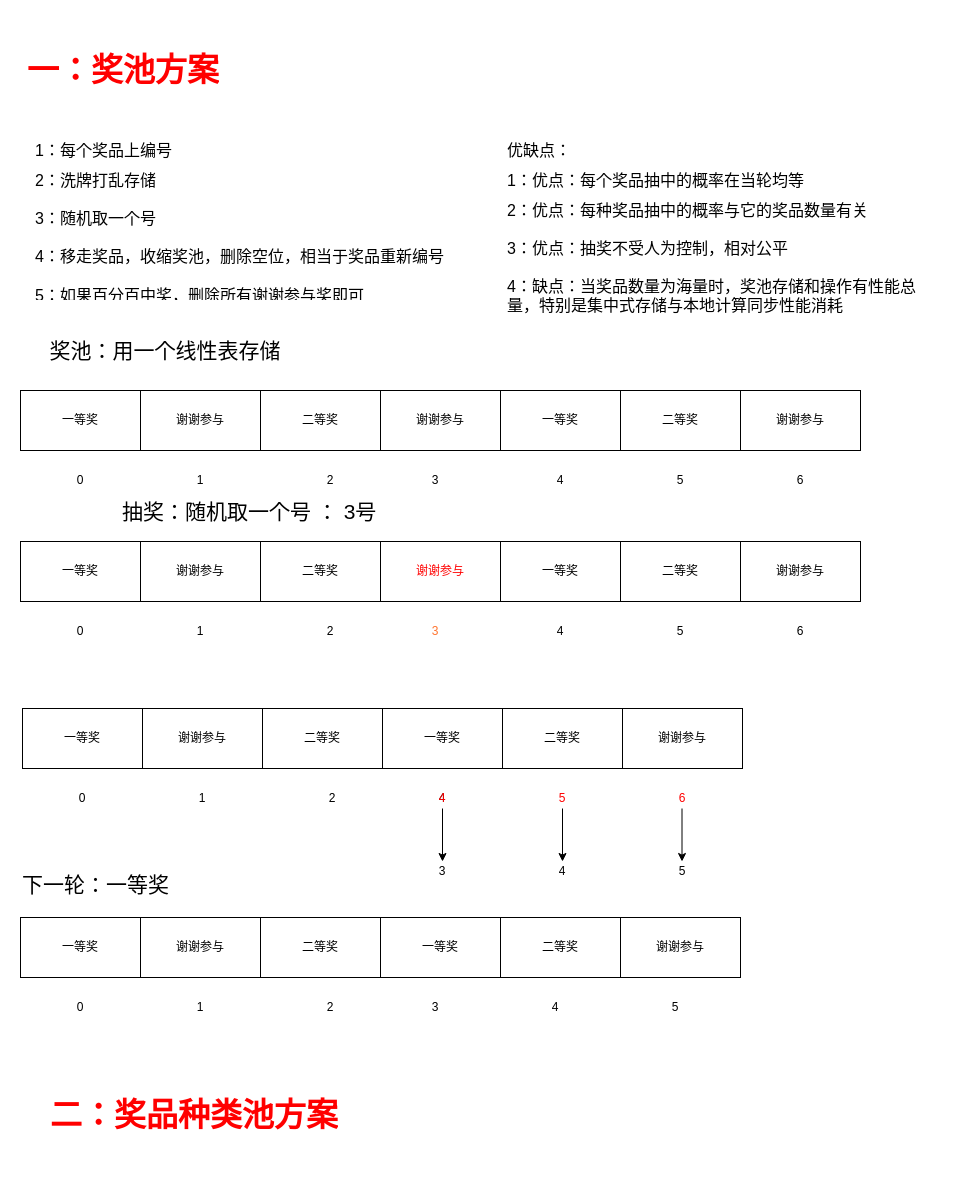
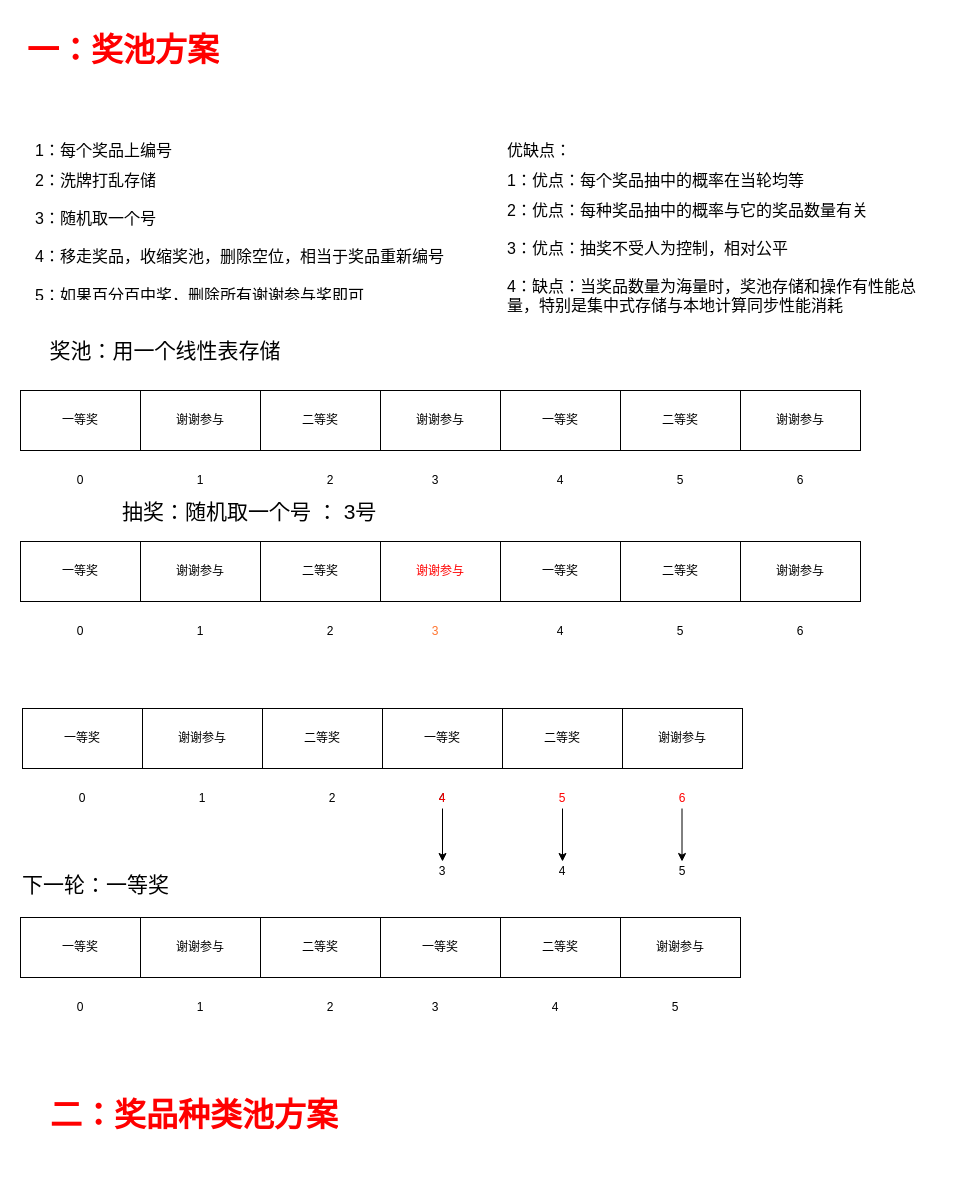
(237, 76) -> (237, 56)
